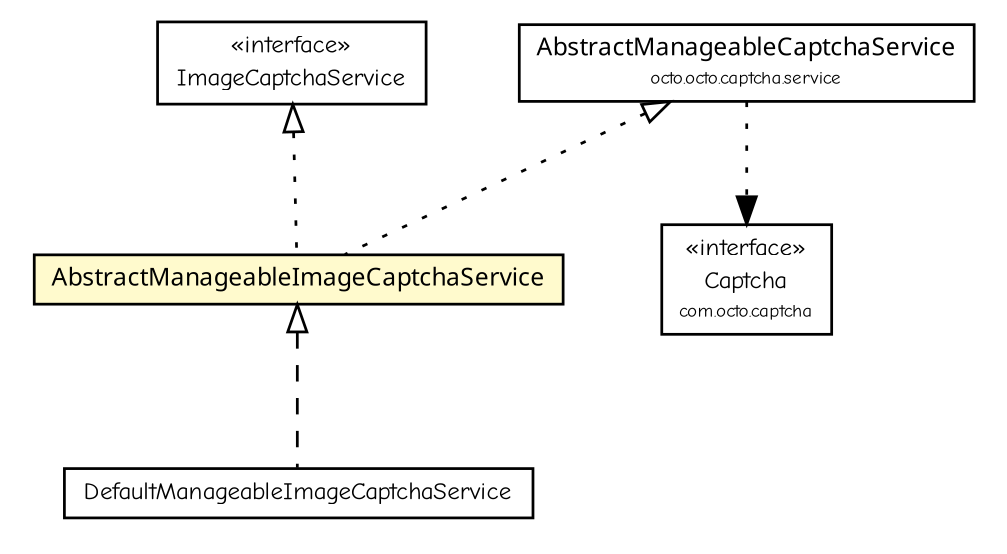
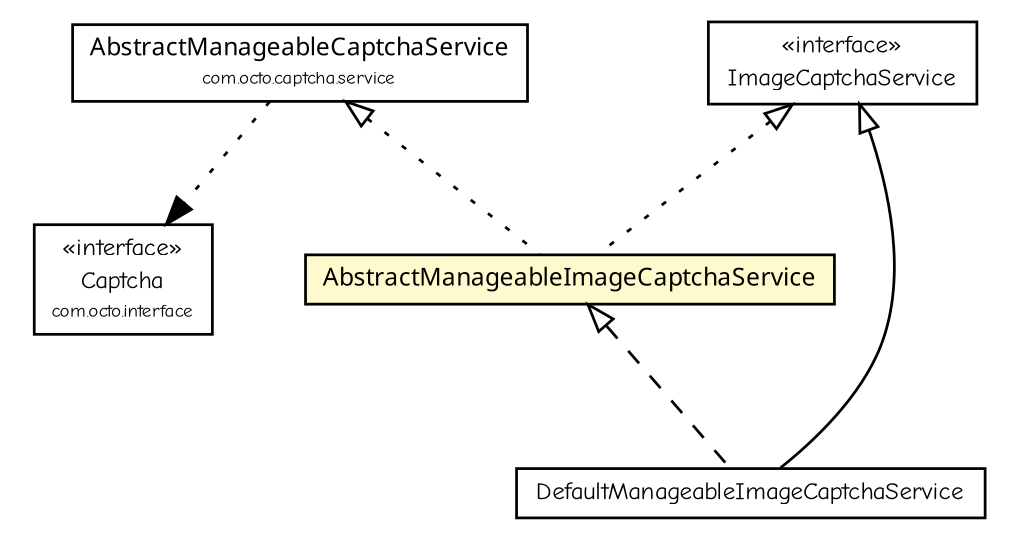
(747, 78) -> (300, 78)
(747, 311) -> (123, 311)
none -> (889, 317)
